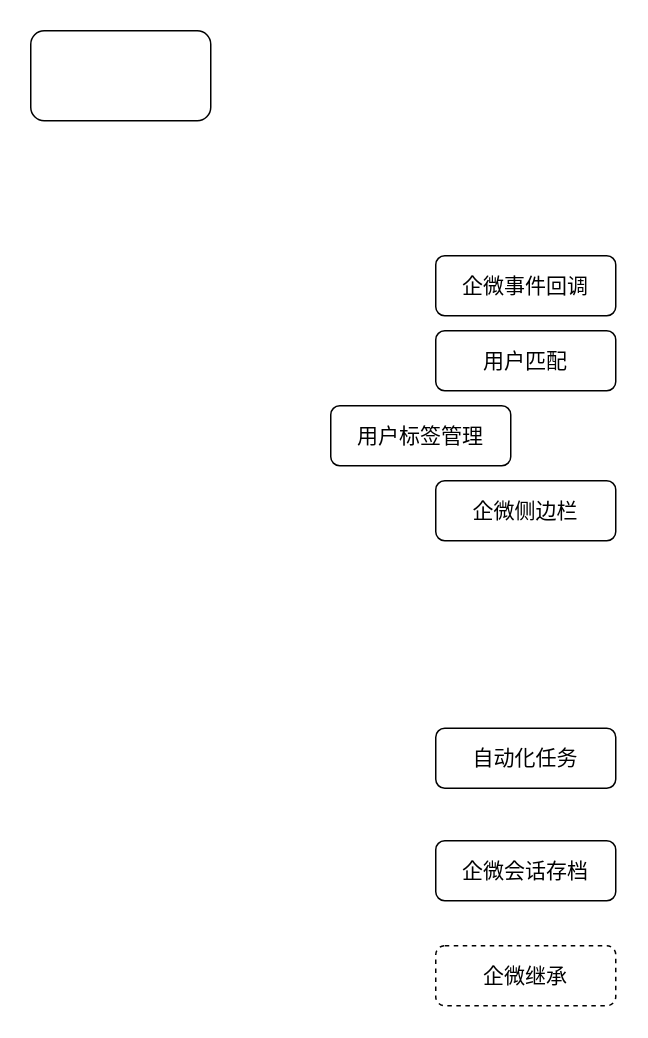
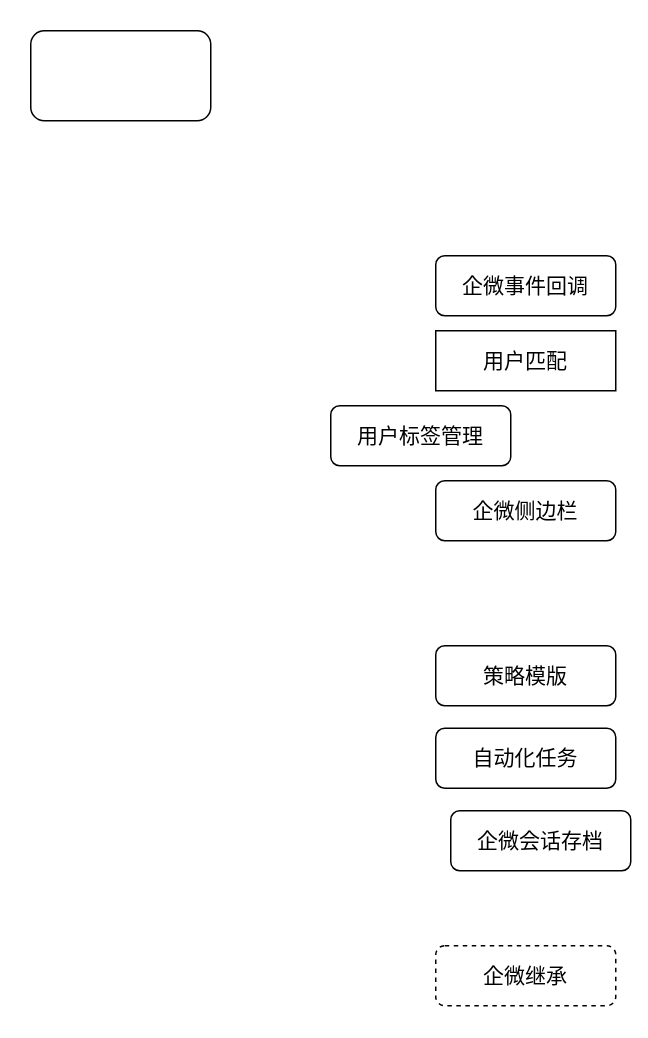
(526, 361) -> (526, 361)
none -> (526, 676)
(526, 871) -> (541, 841)
